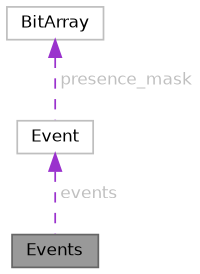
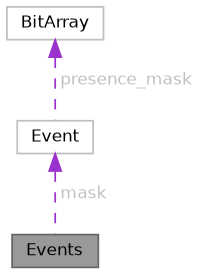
(87, 194) -> (82, 194)
